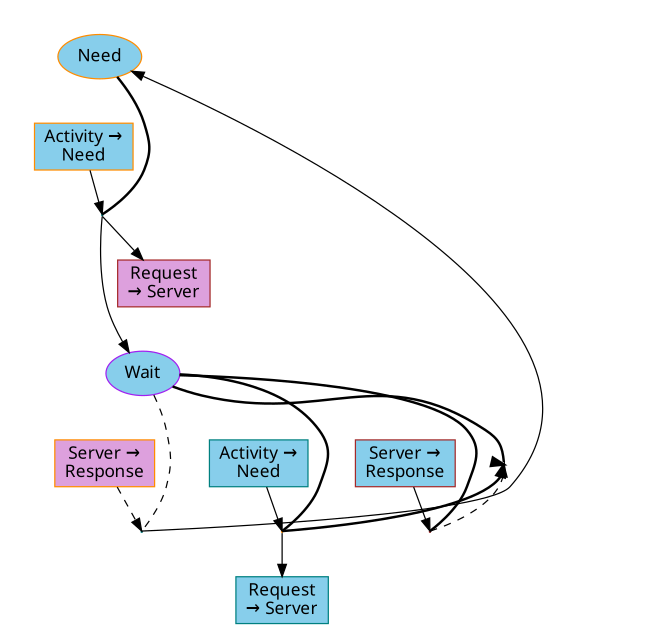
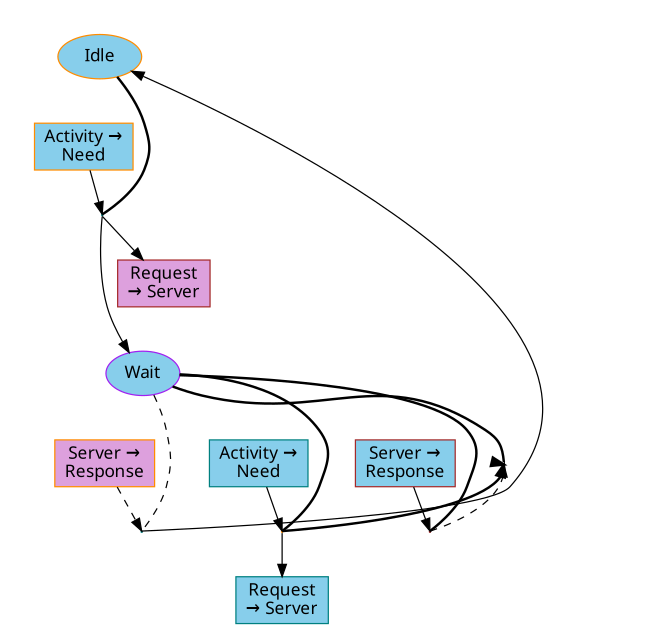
(100, 57) -> (100, 57)
